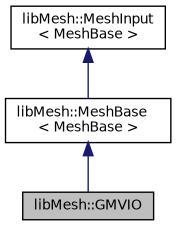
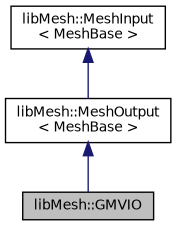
(88, 121) -> (88, 121)
